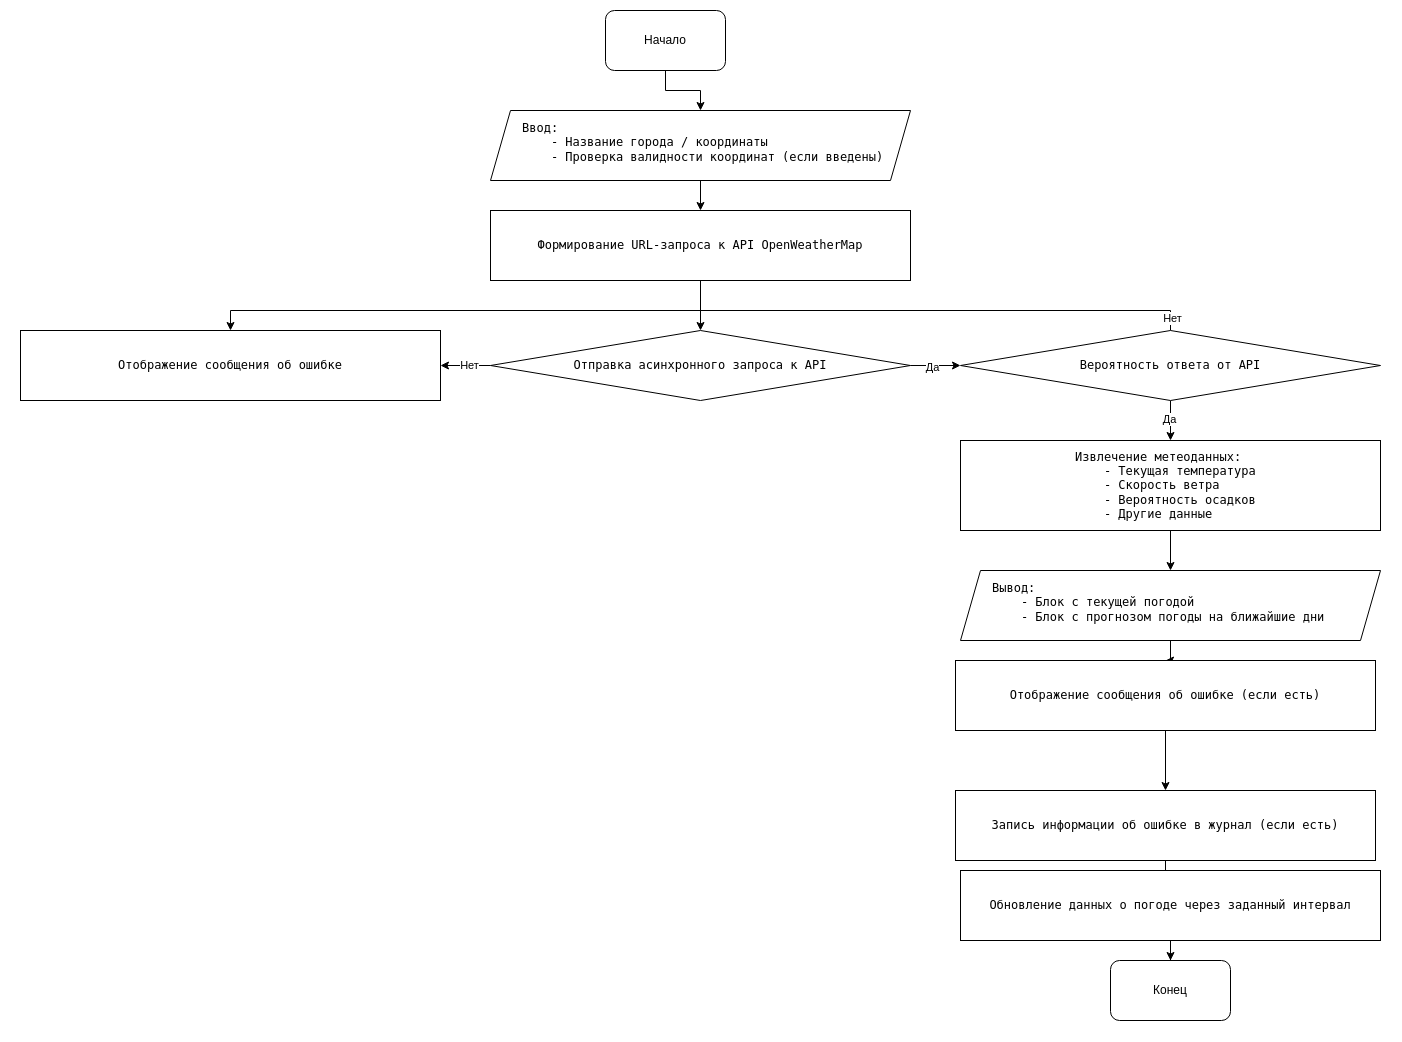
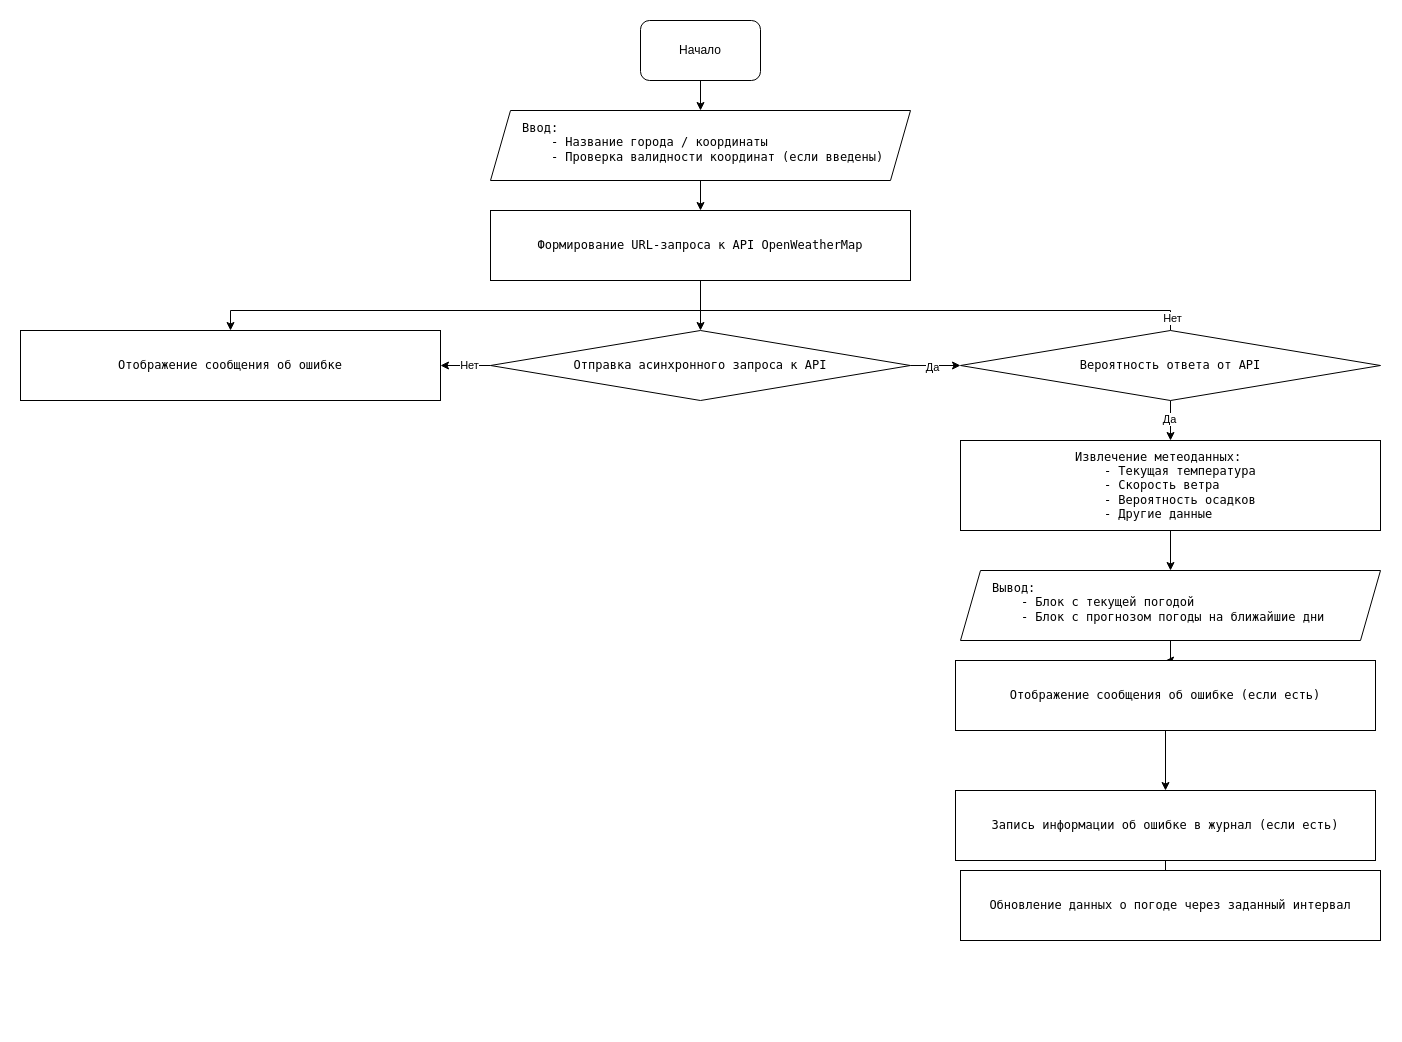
(666, 41) -> (701, 51)
(1171, 955) -> none
(1171, 991) -> none
